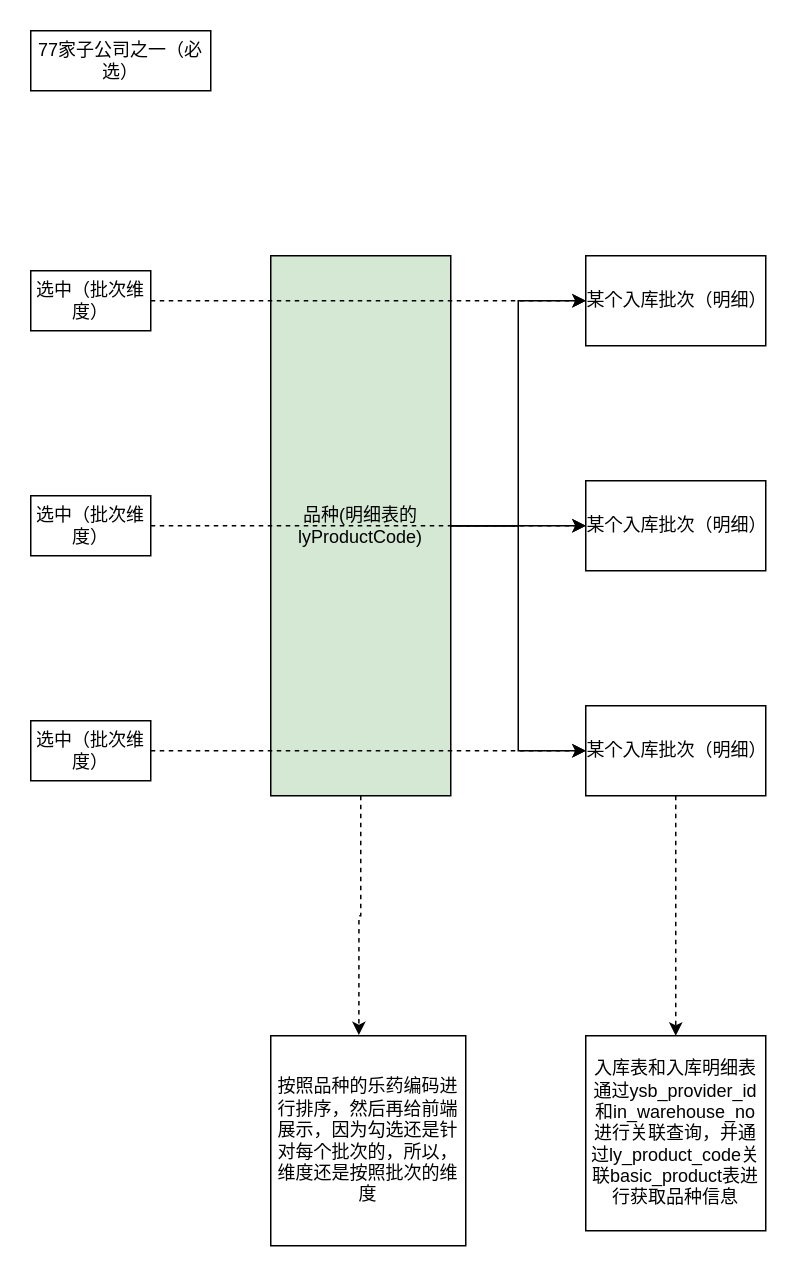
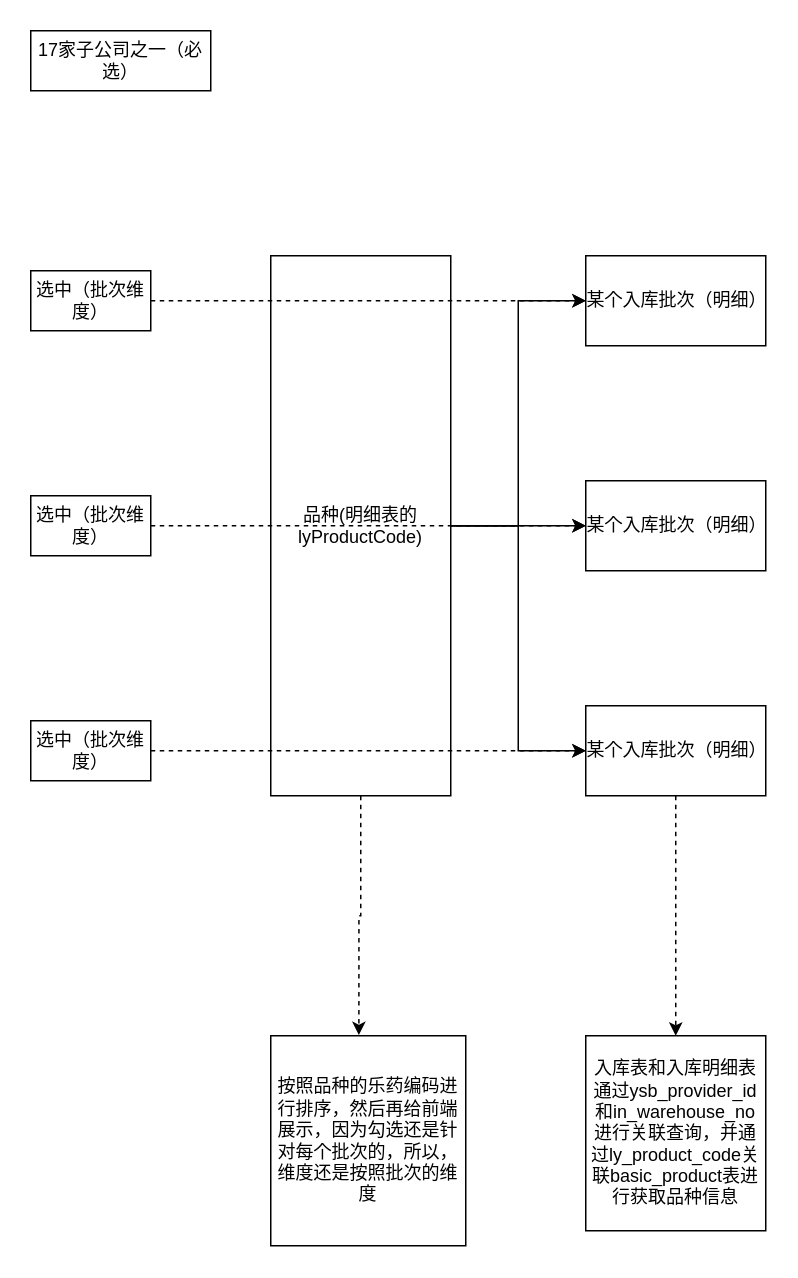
(121, 61) -> (121, 61)
(361, 526) -> (361, 526)
